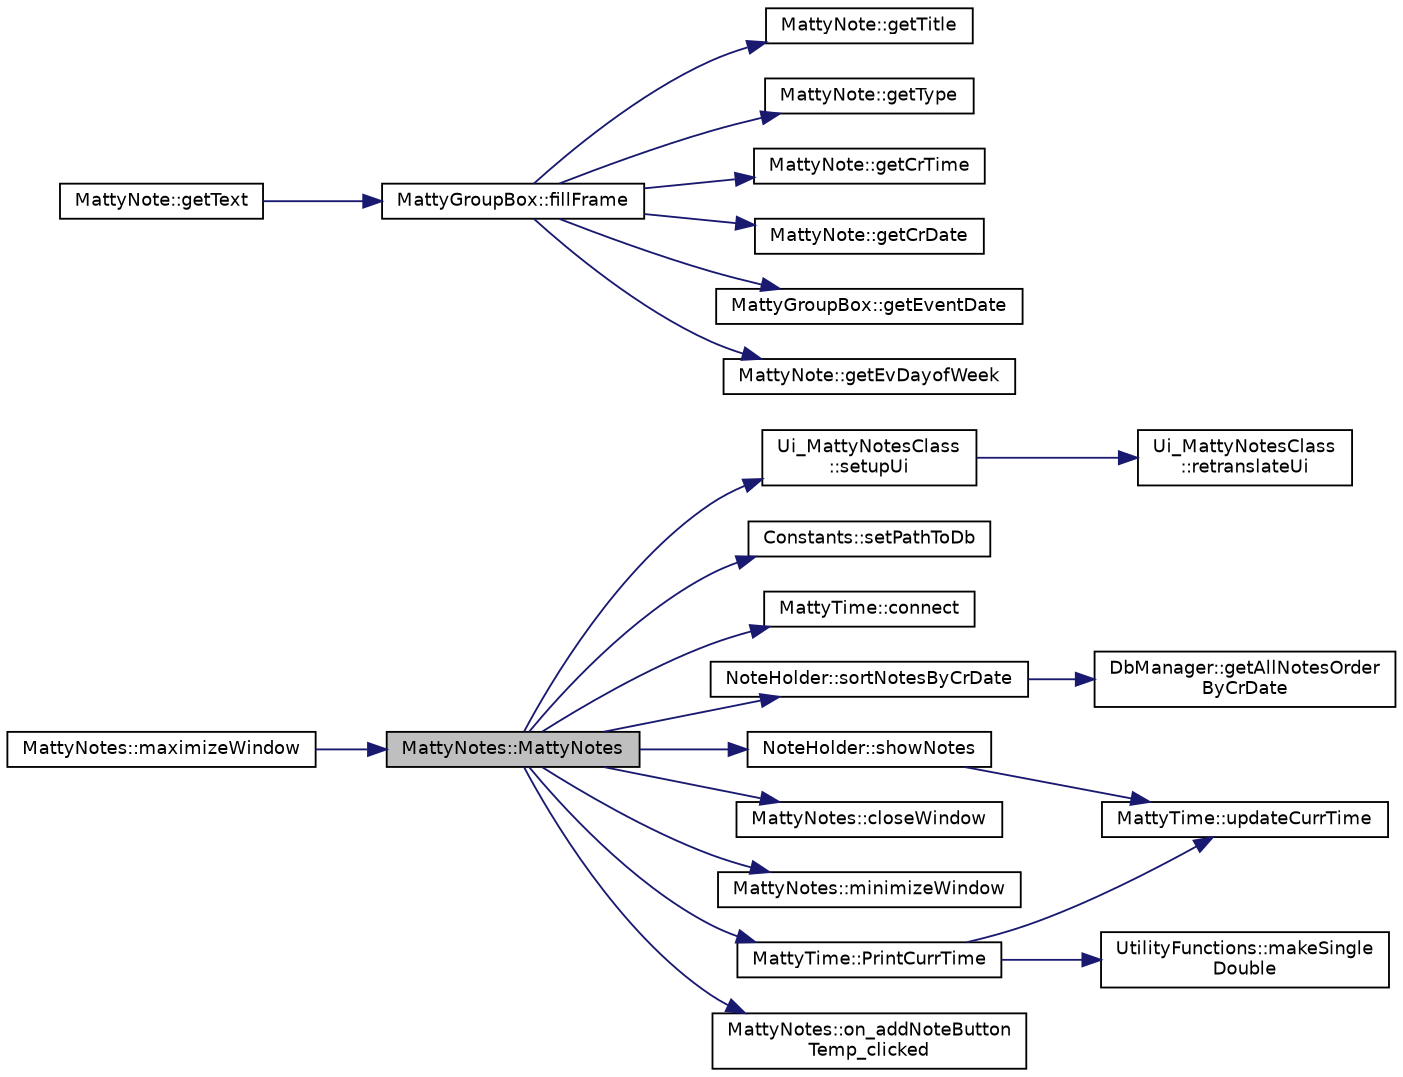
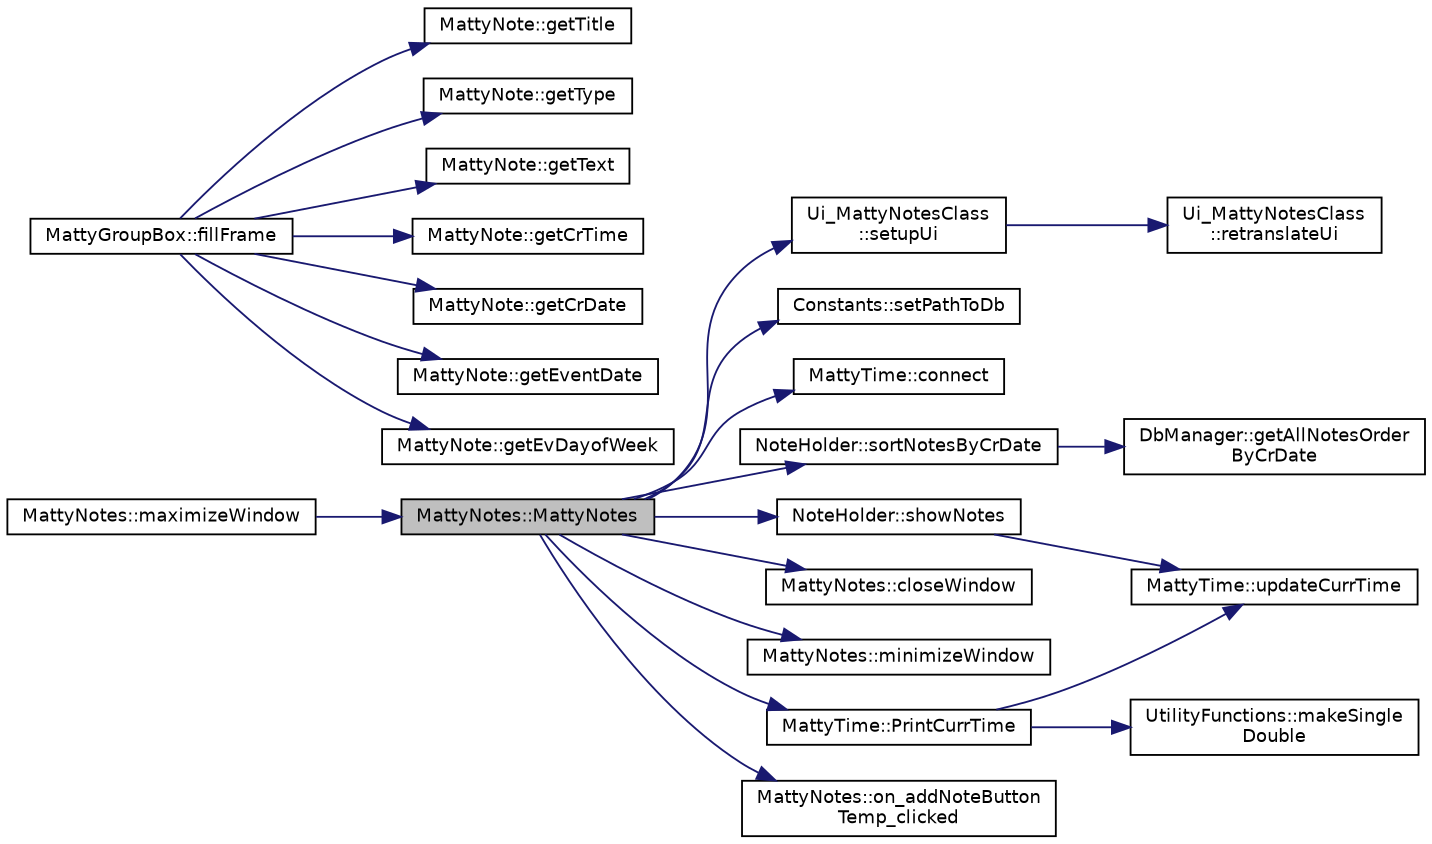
(313, 201) -> (335, 203)
(869, 306) -> (528, 377)
